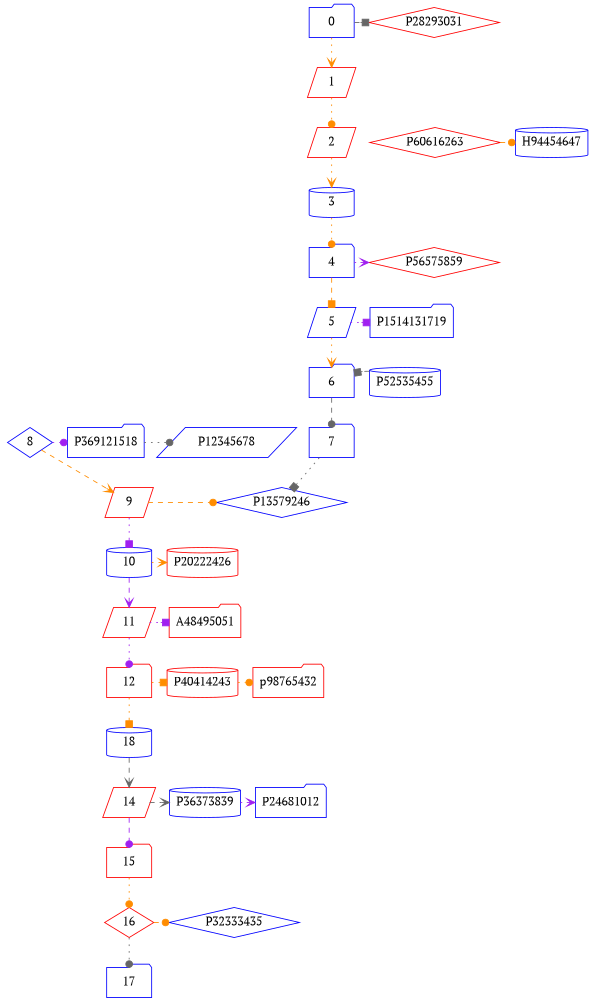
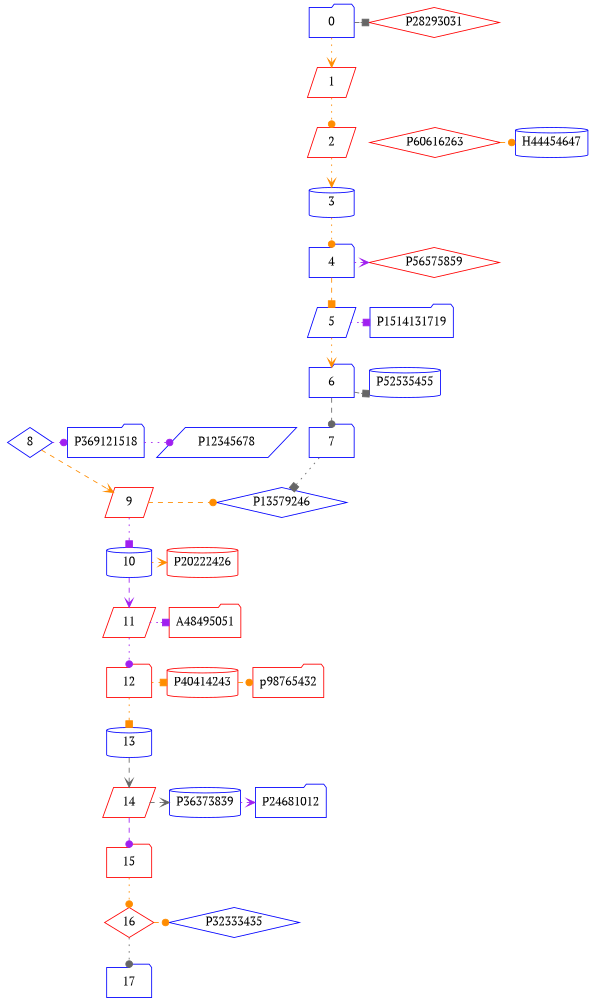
(552, 142) -> (552, 142)
(366, 371) -> (358, 393)
(155, 442) -> (155, 442)
(242, 682) -> (242, 682)
(129, 742) -> (129, 742)
